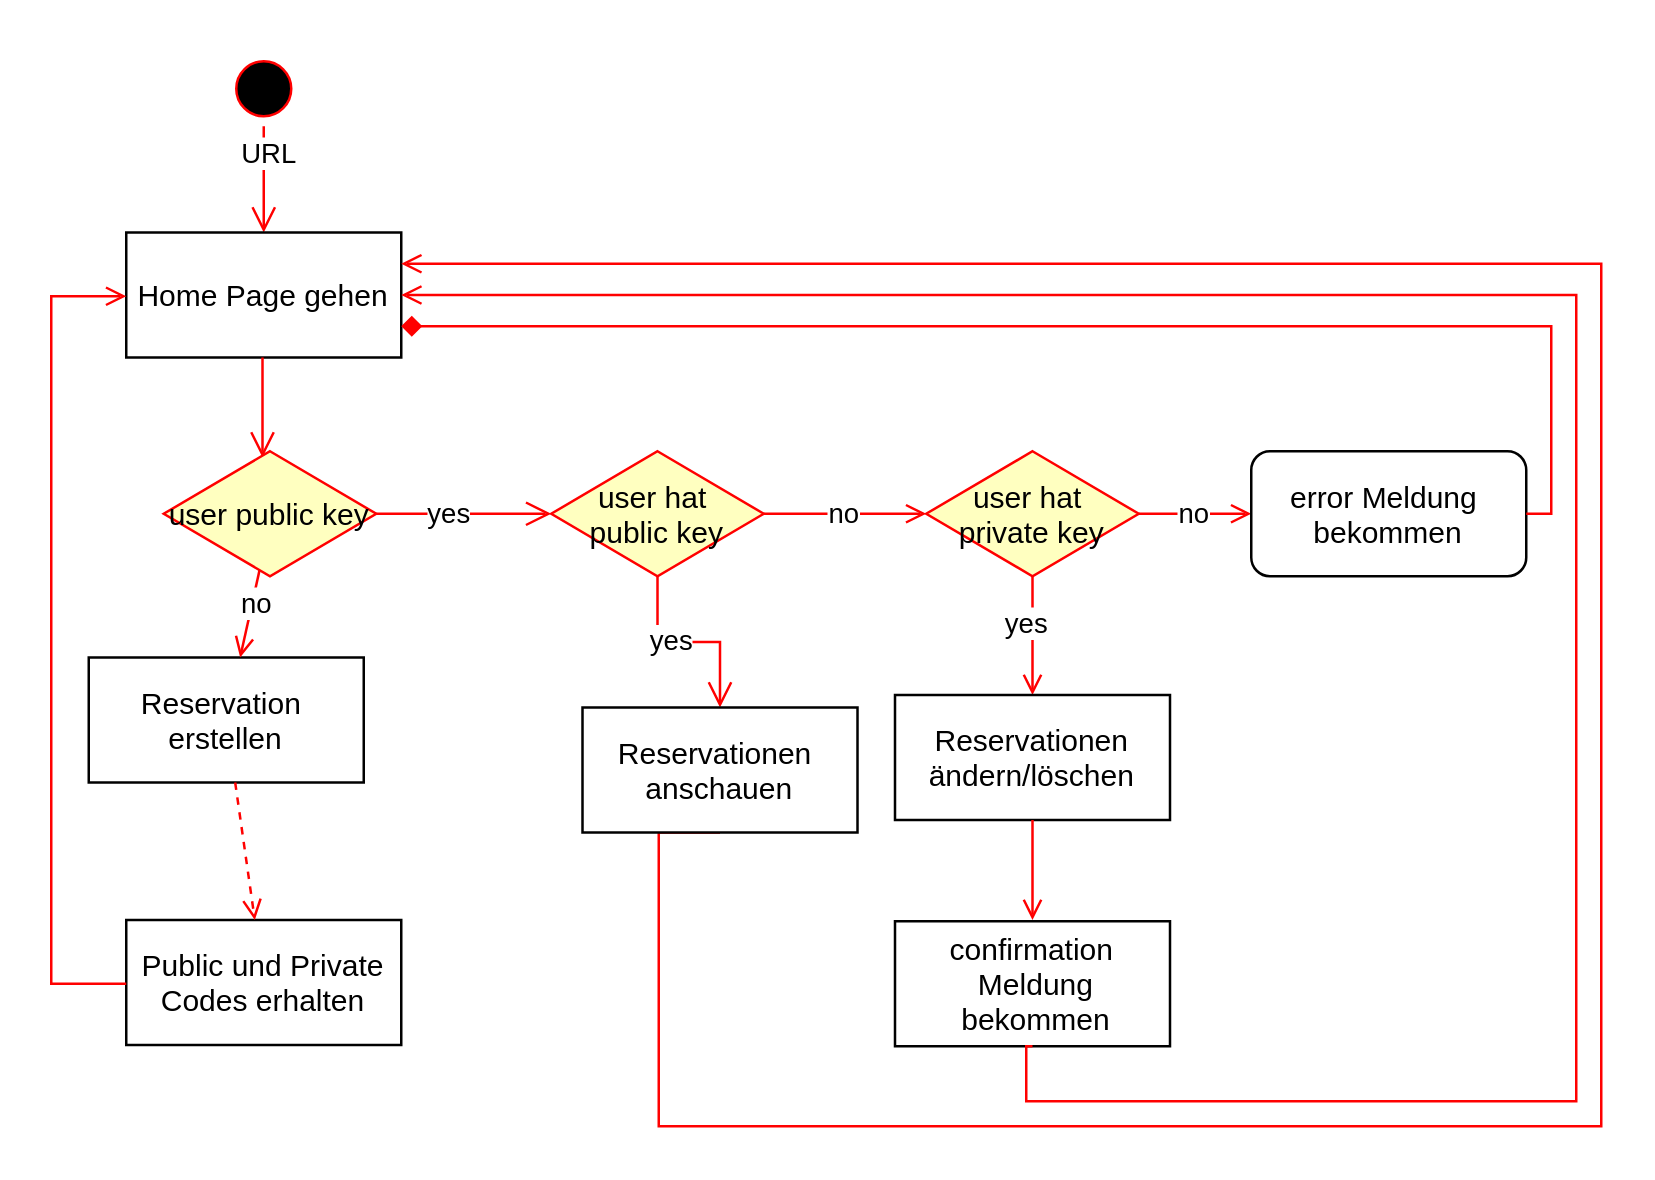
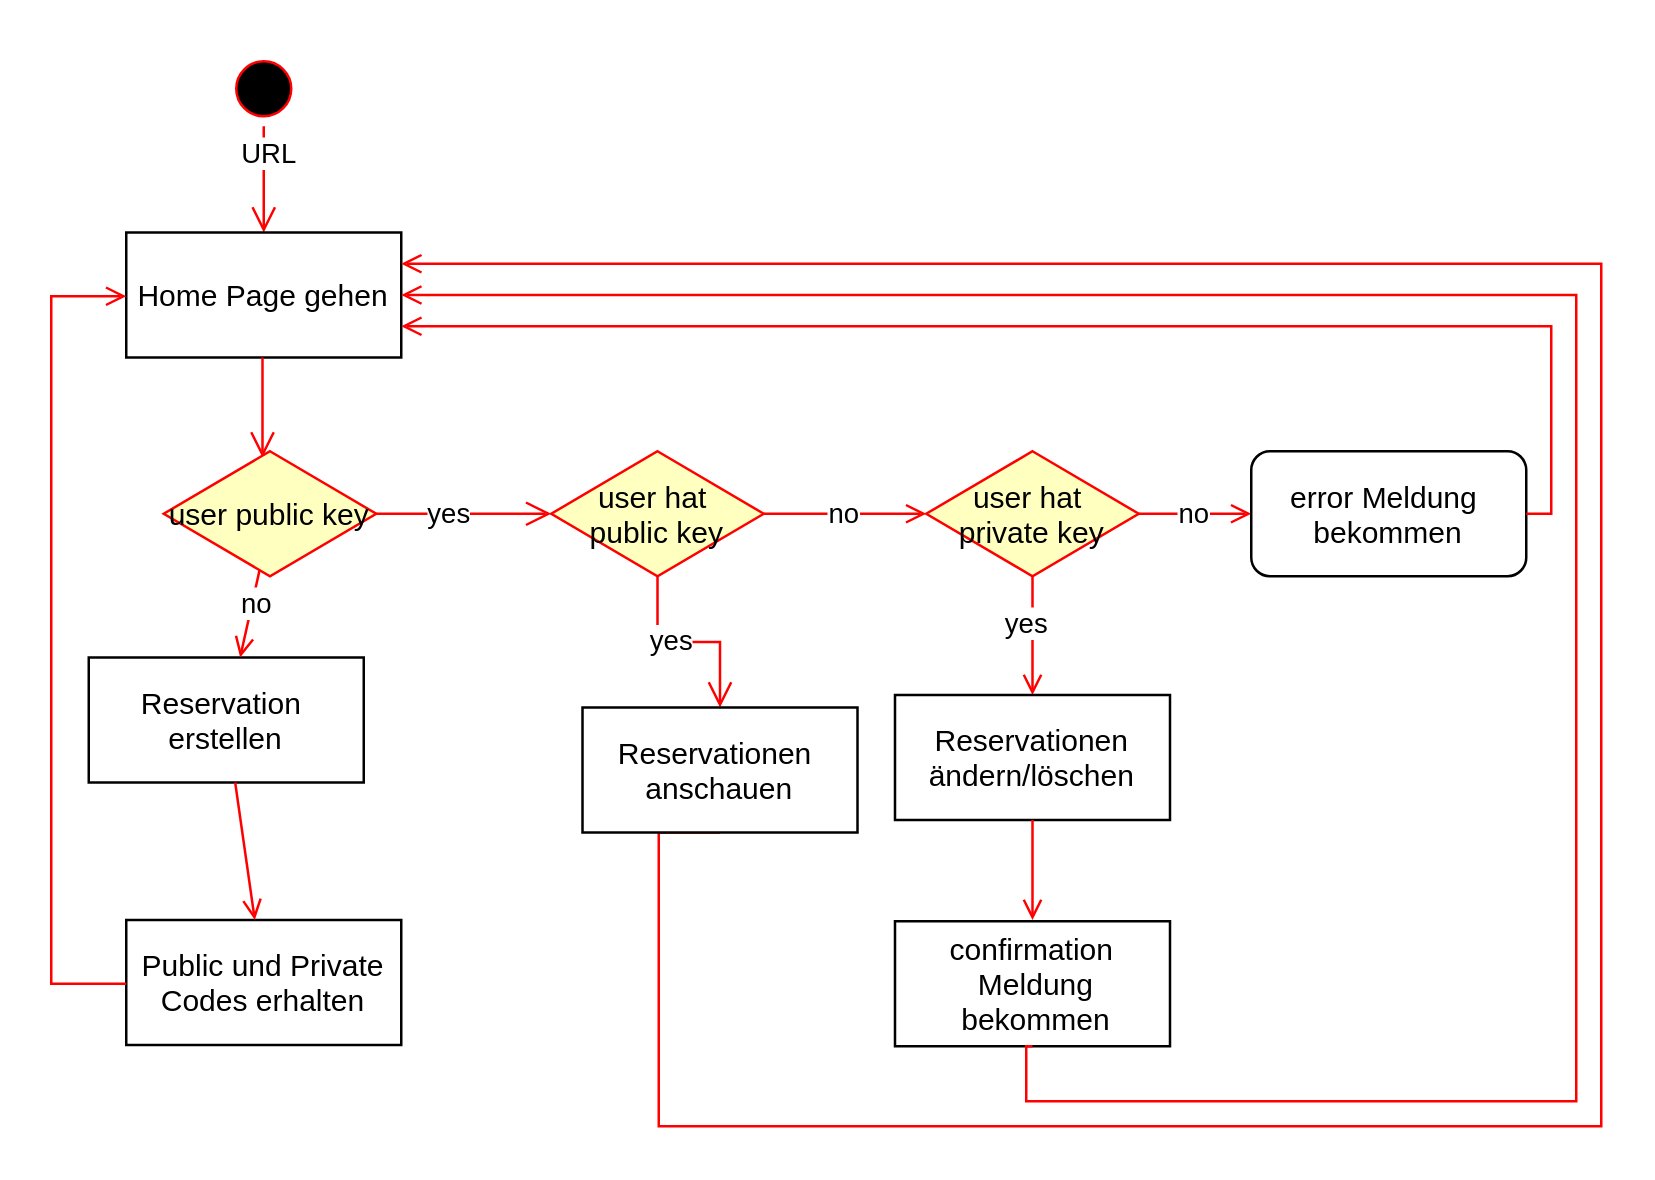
(422, 326) -> (415, 326)
(245, 851) -> (245, 851)
